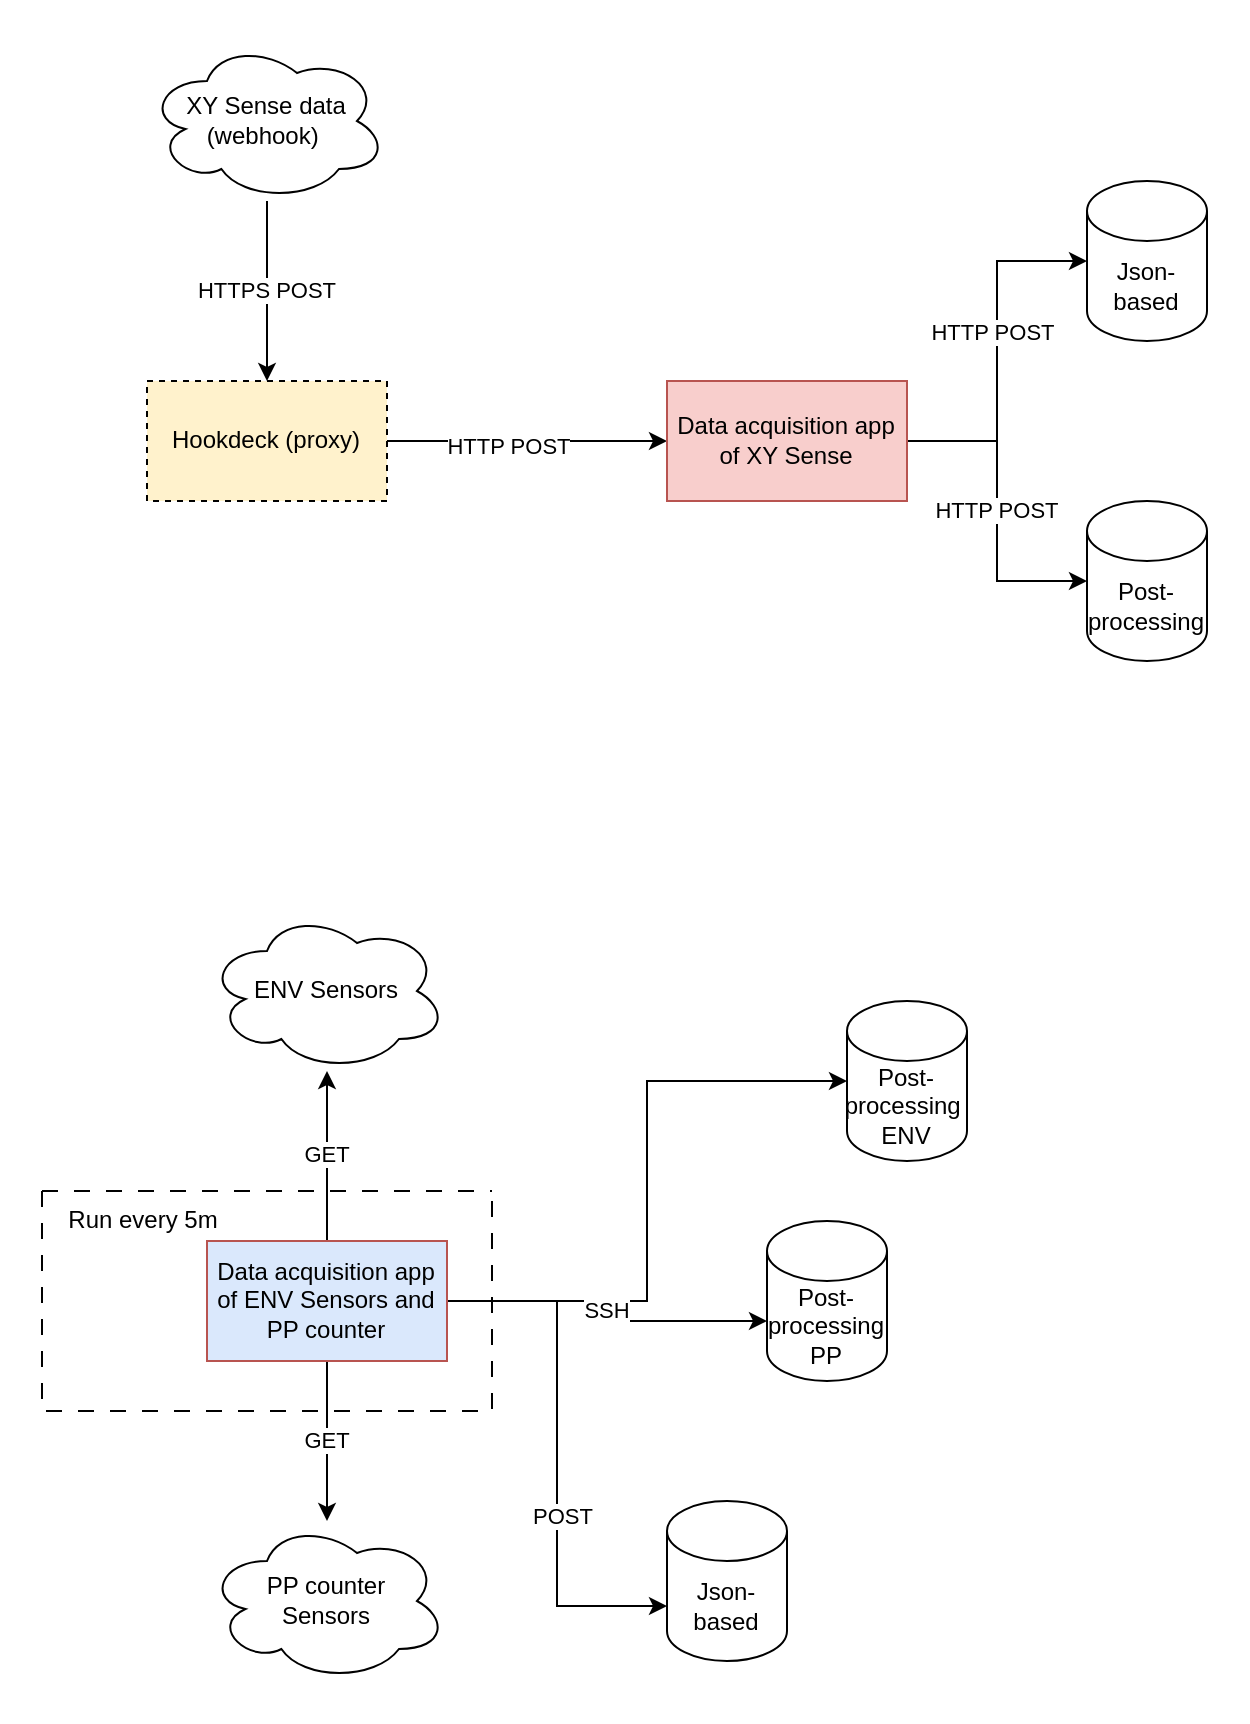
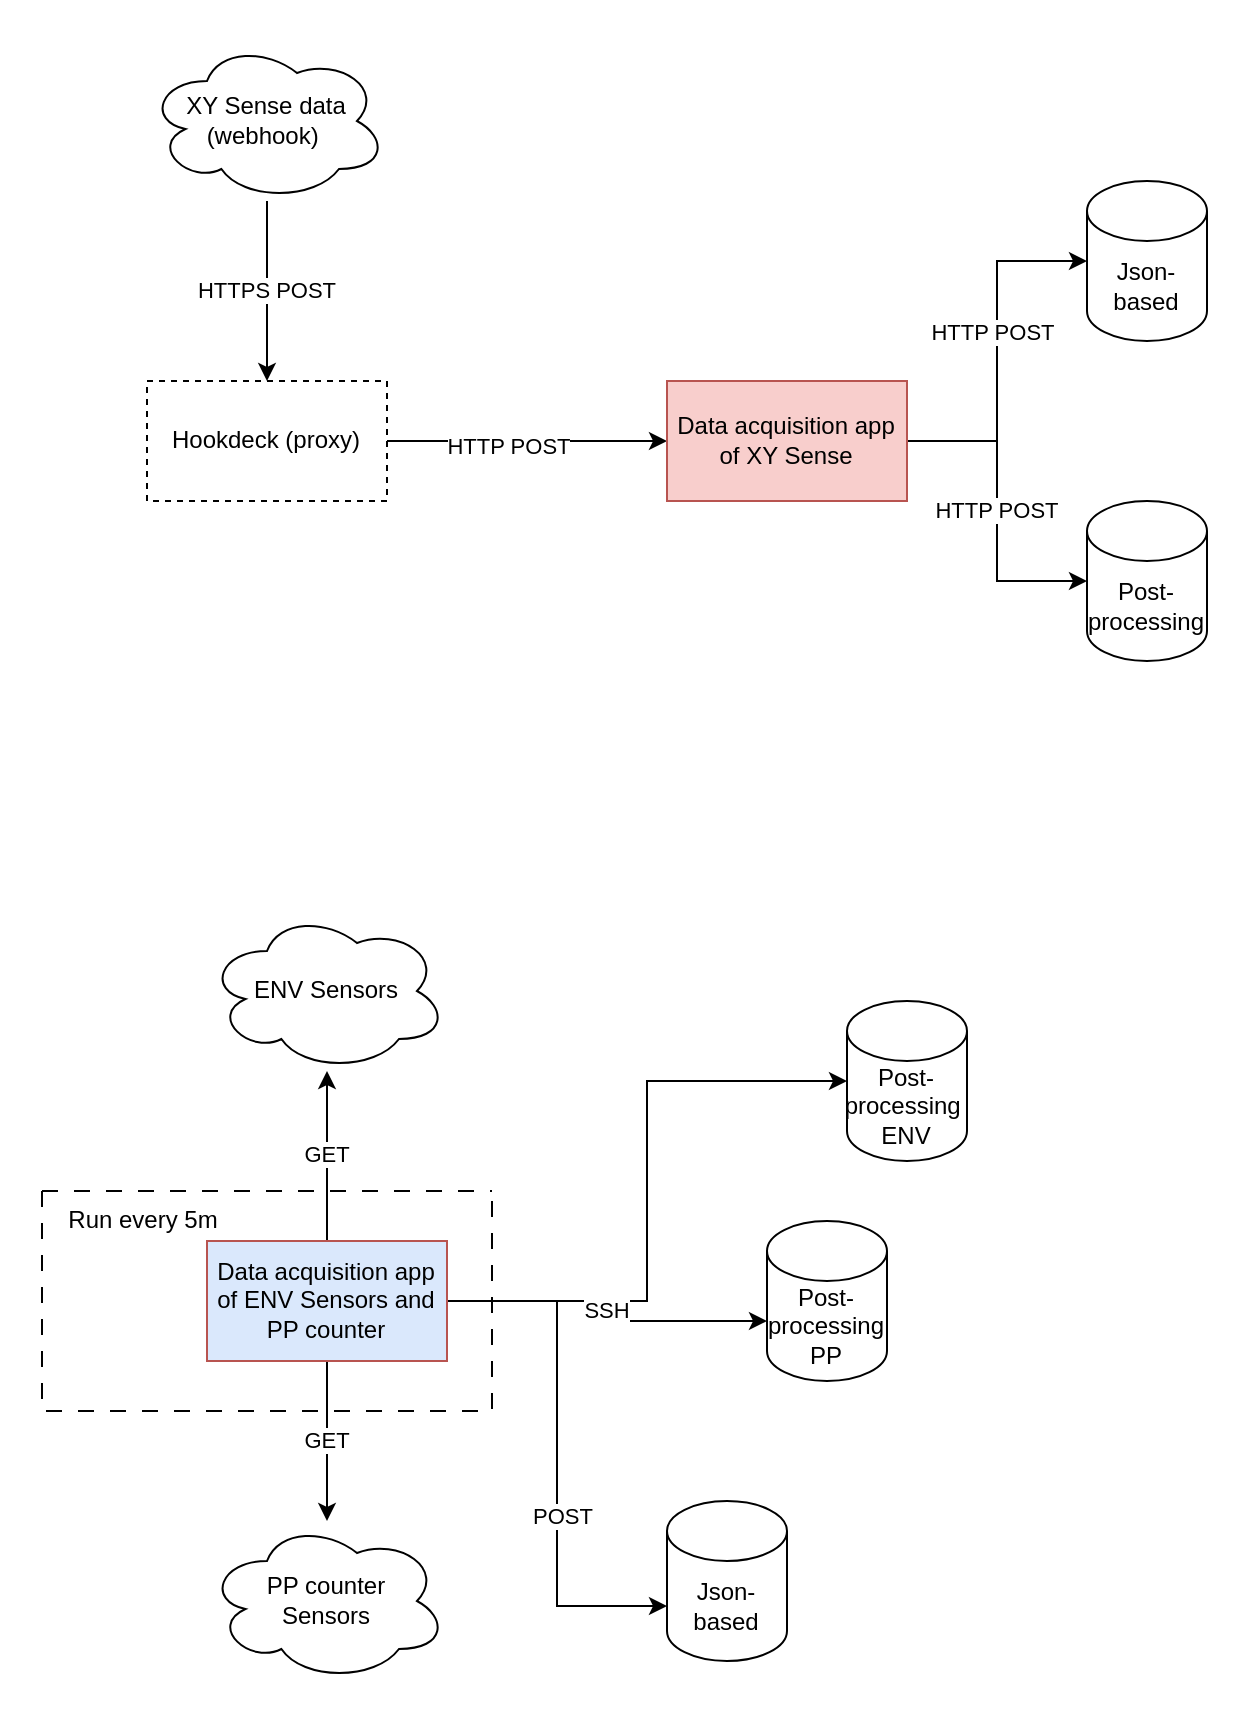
(267, 441) -> (267, 441)
